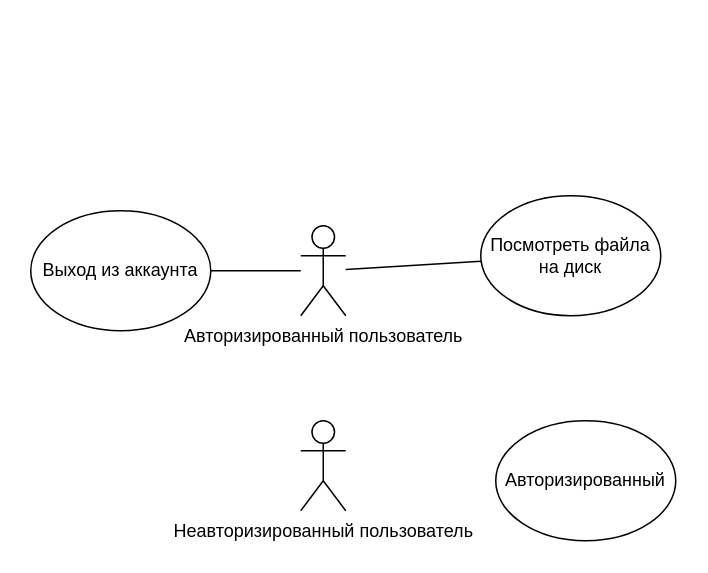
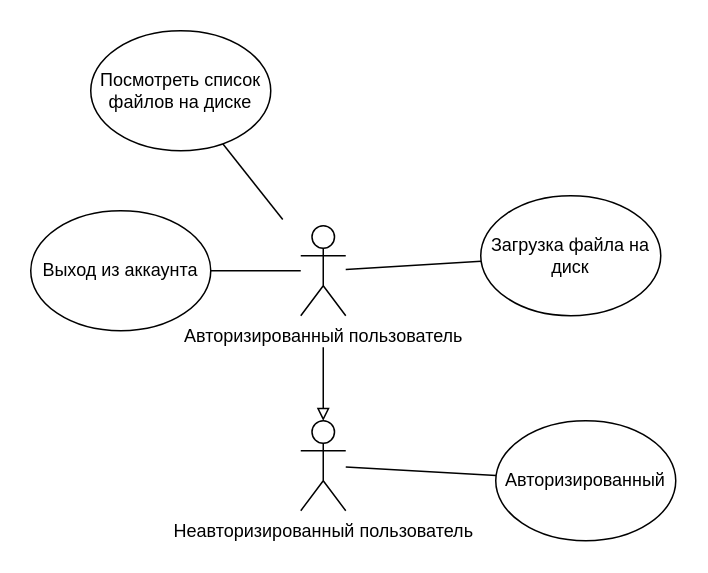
none -> (181, 91)
none -> (253, 182)
(571, 256) -> (571, 256)
none -> (323, 377)
none -> (421, 471)
